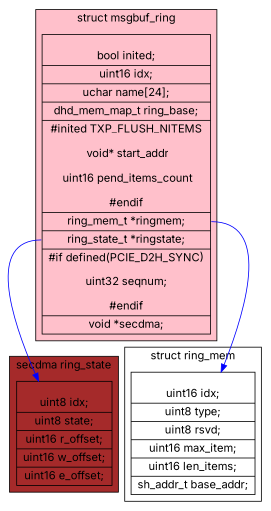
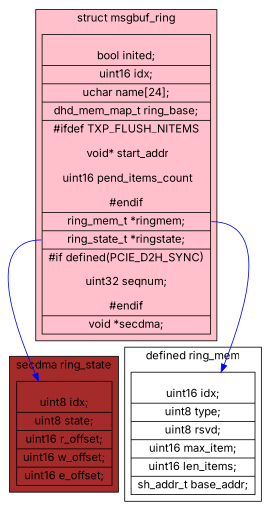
(126, 129) -> (126, 129)
(193, 356) -> (193, 356)
